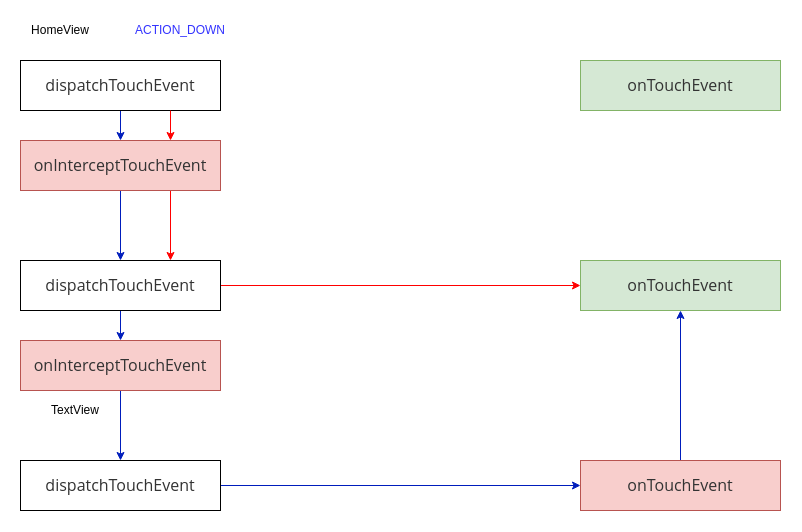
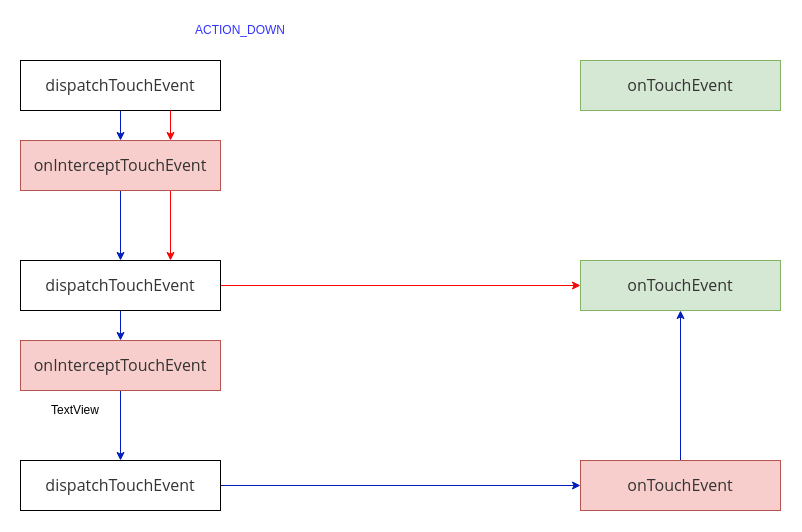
(61, 31) -> none
(181, 31) -> (241, 31)
